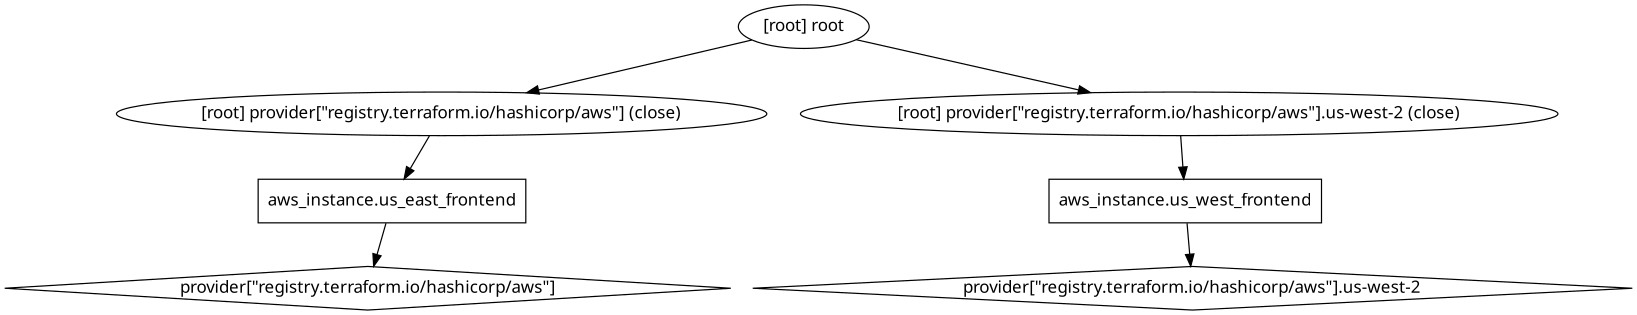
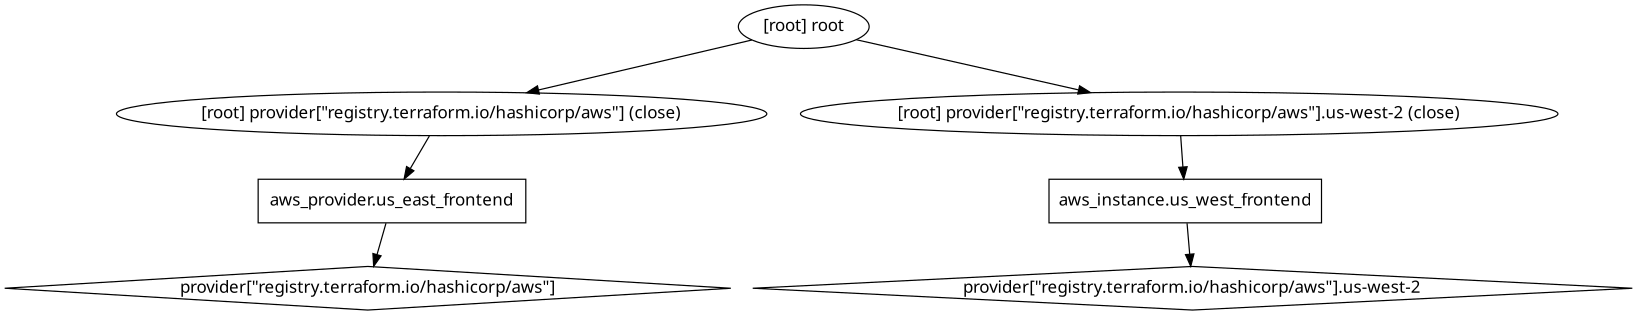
(392, 201) -> (392, 201)
